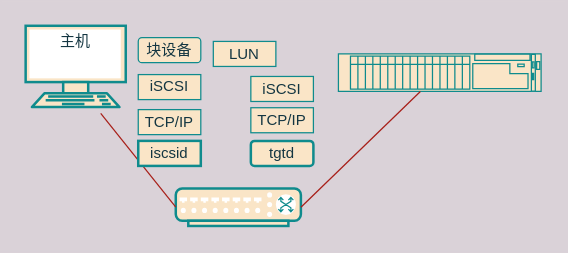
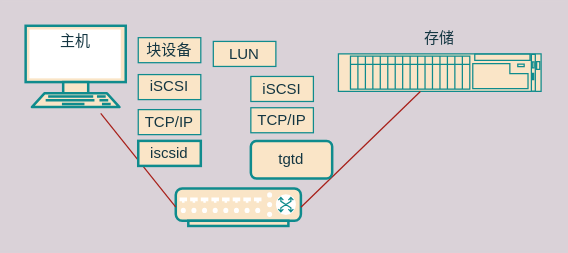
none -> (439, 38)
(169, 50) -> (169, 50)
(282, 153) -> (291, 159)
